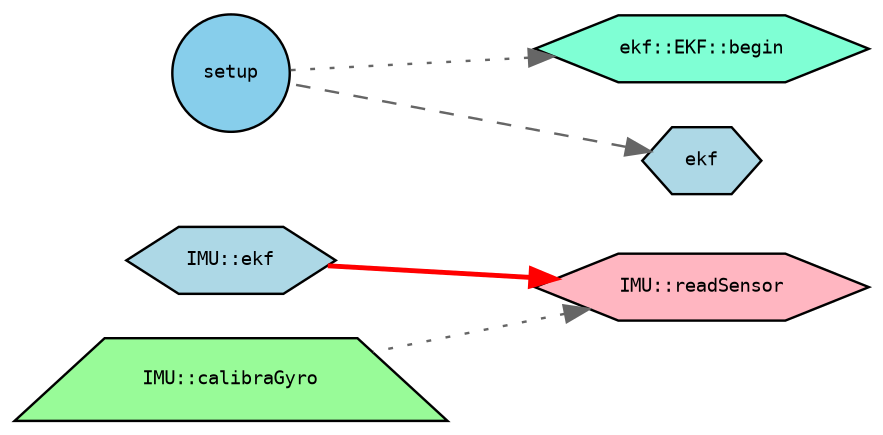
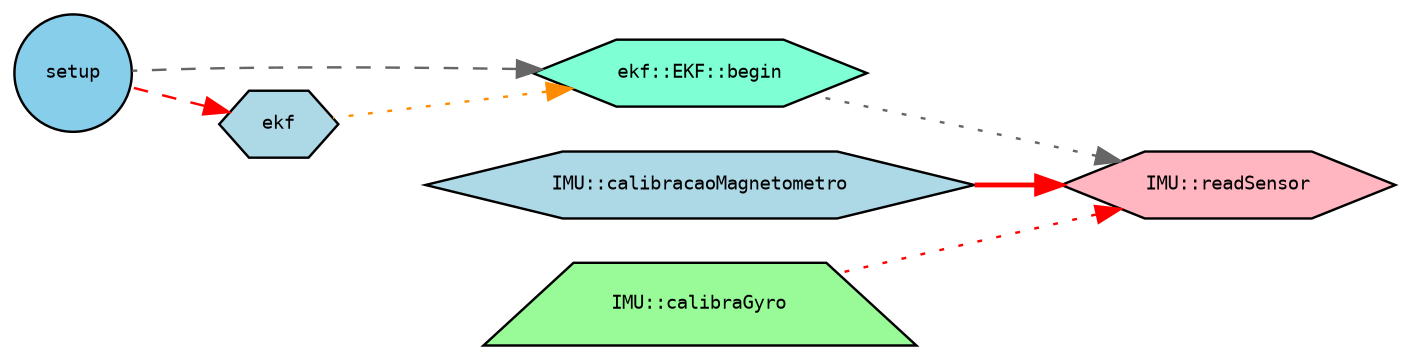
(410, 64) -> (324, 67)
none -> (440, 105)
(457, 115) -> (168, 97)
none -> (955, 125)
(231, 260) -> (700, 185)
(469, 333) -> (967, 244)
